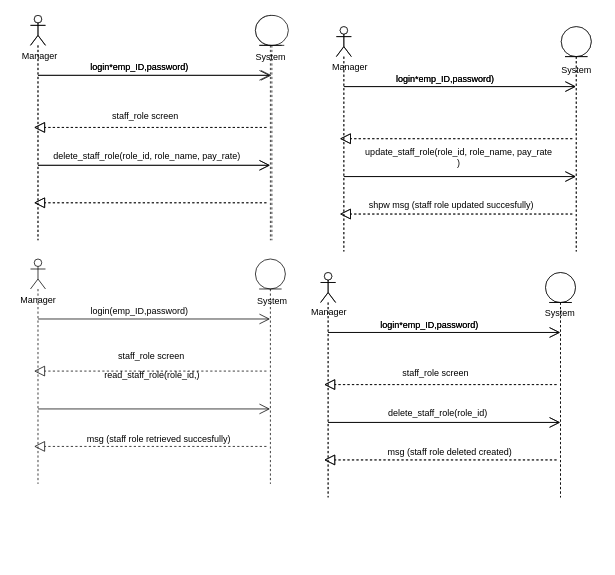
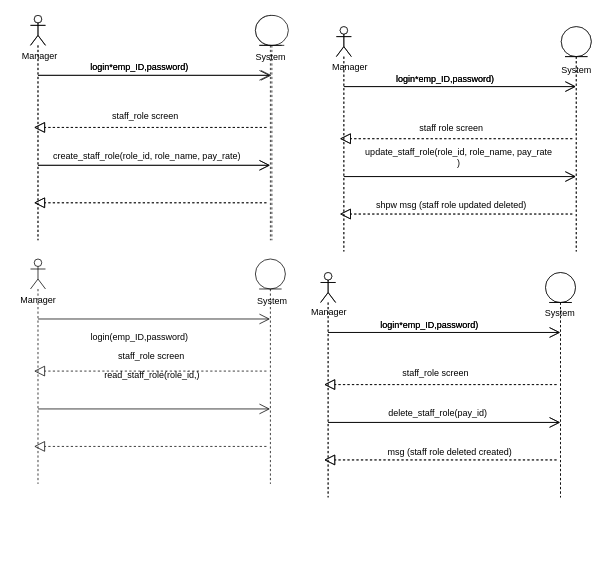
none -> (451, 129)
(147, 156) -> (147, 156)
(452, 206) -> (452, 206)
(139, 312) -> (139, 338)
(438, 414) -> (438, 414)
(159, 439) -> none
